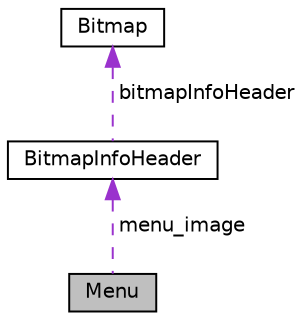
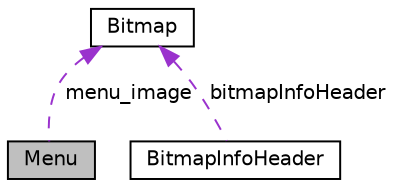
(113, 237) -> (54, 94)
